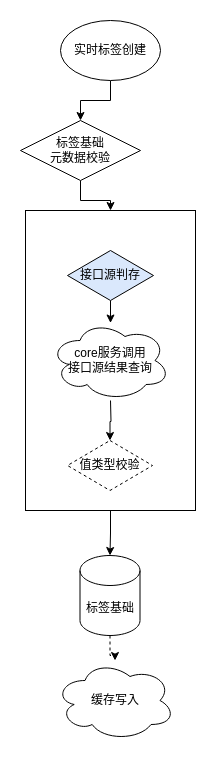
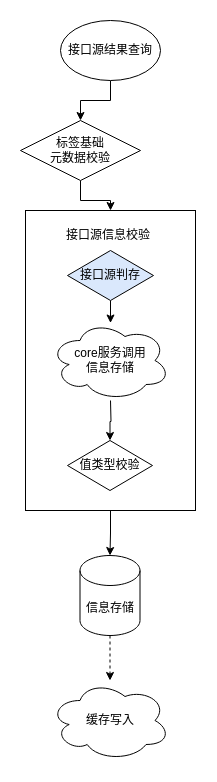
(111, 51) -> (111, 51)
none -> (111, 236)
(111, 361) -> (111, 361)
(110, 466) -> (110, 466)
(111, 609) -> (111, 609)
(115, 701) -> (110, 721)
